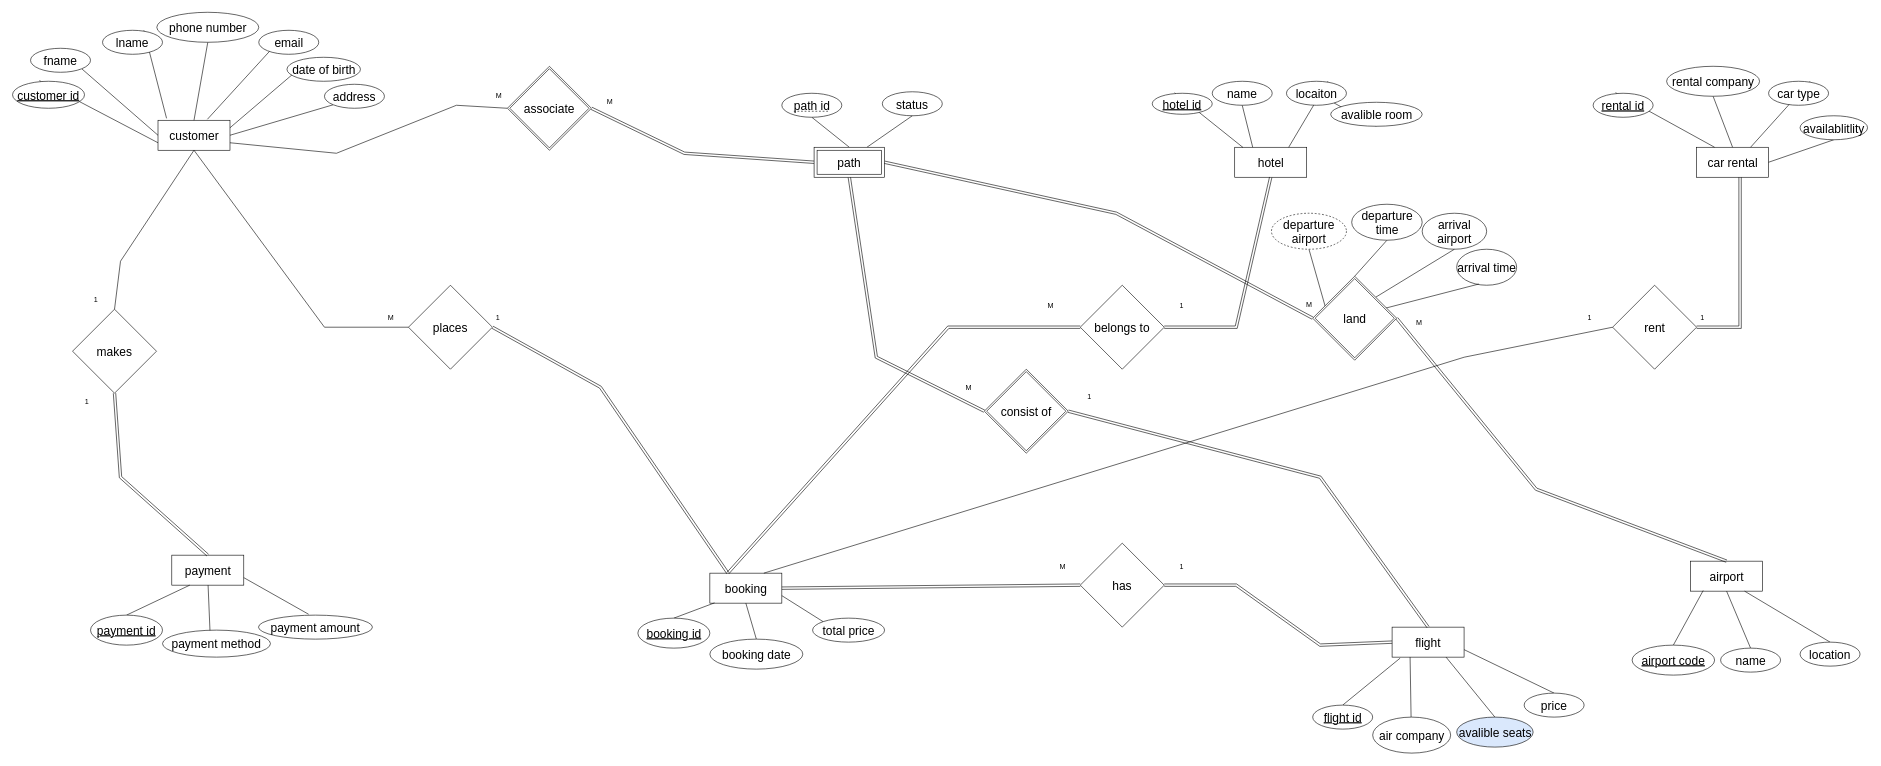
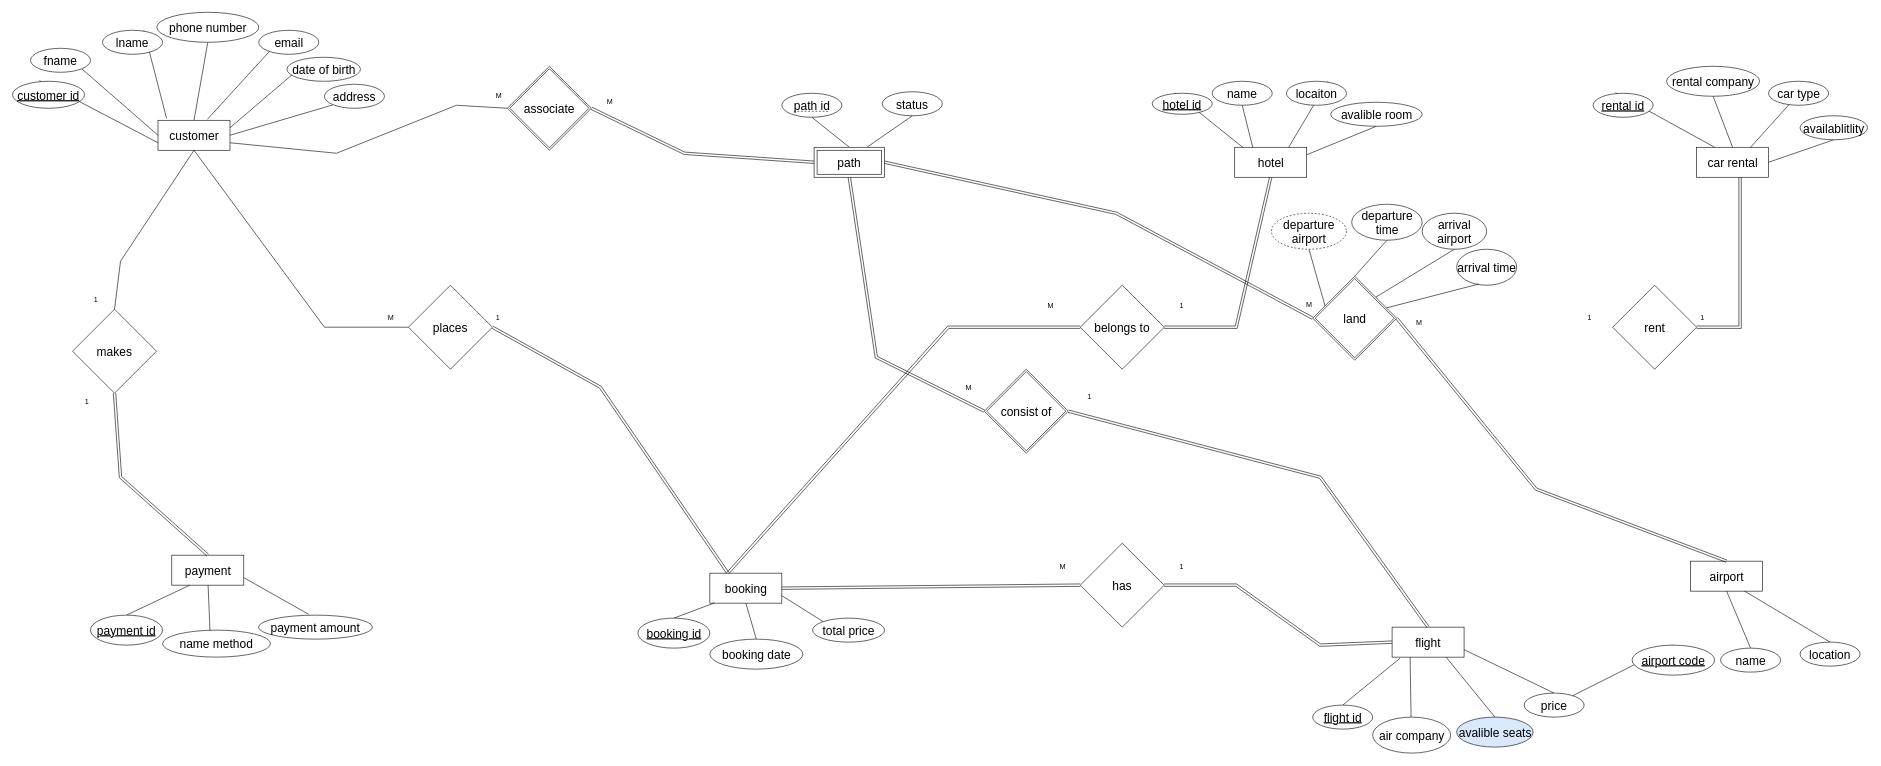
(1339, 105) -> (1341, 141)
(974, 508) -> none
(1688, 618) -> (1604, 680)
(216, 644) -> (216, 644)
